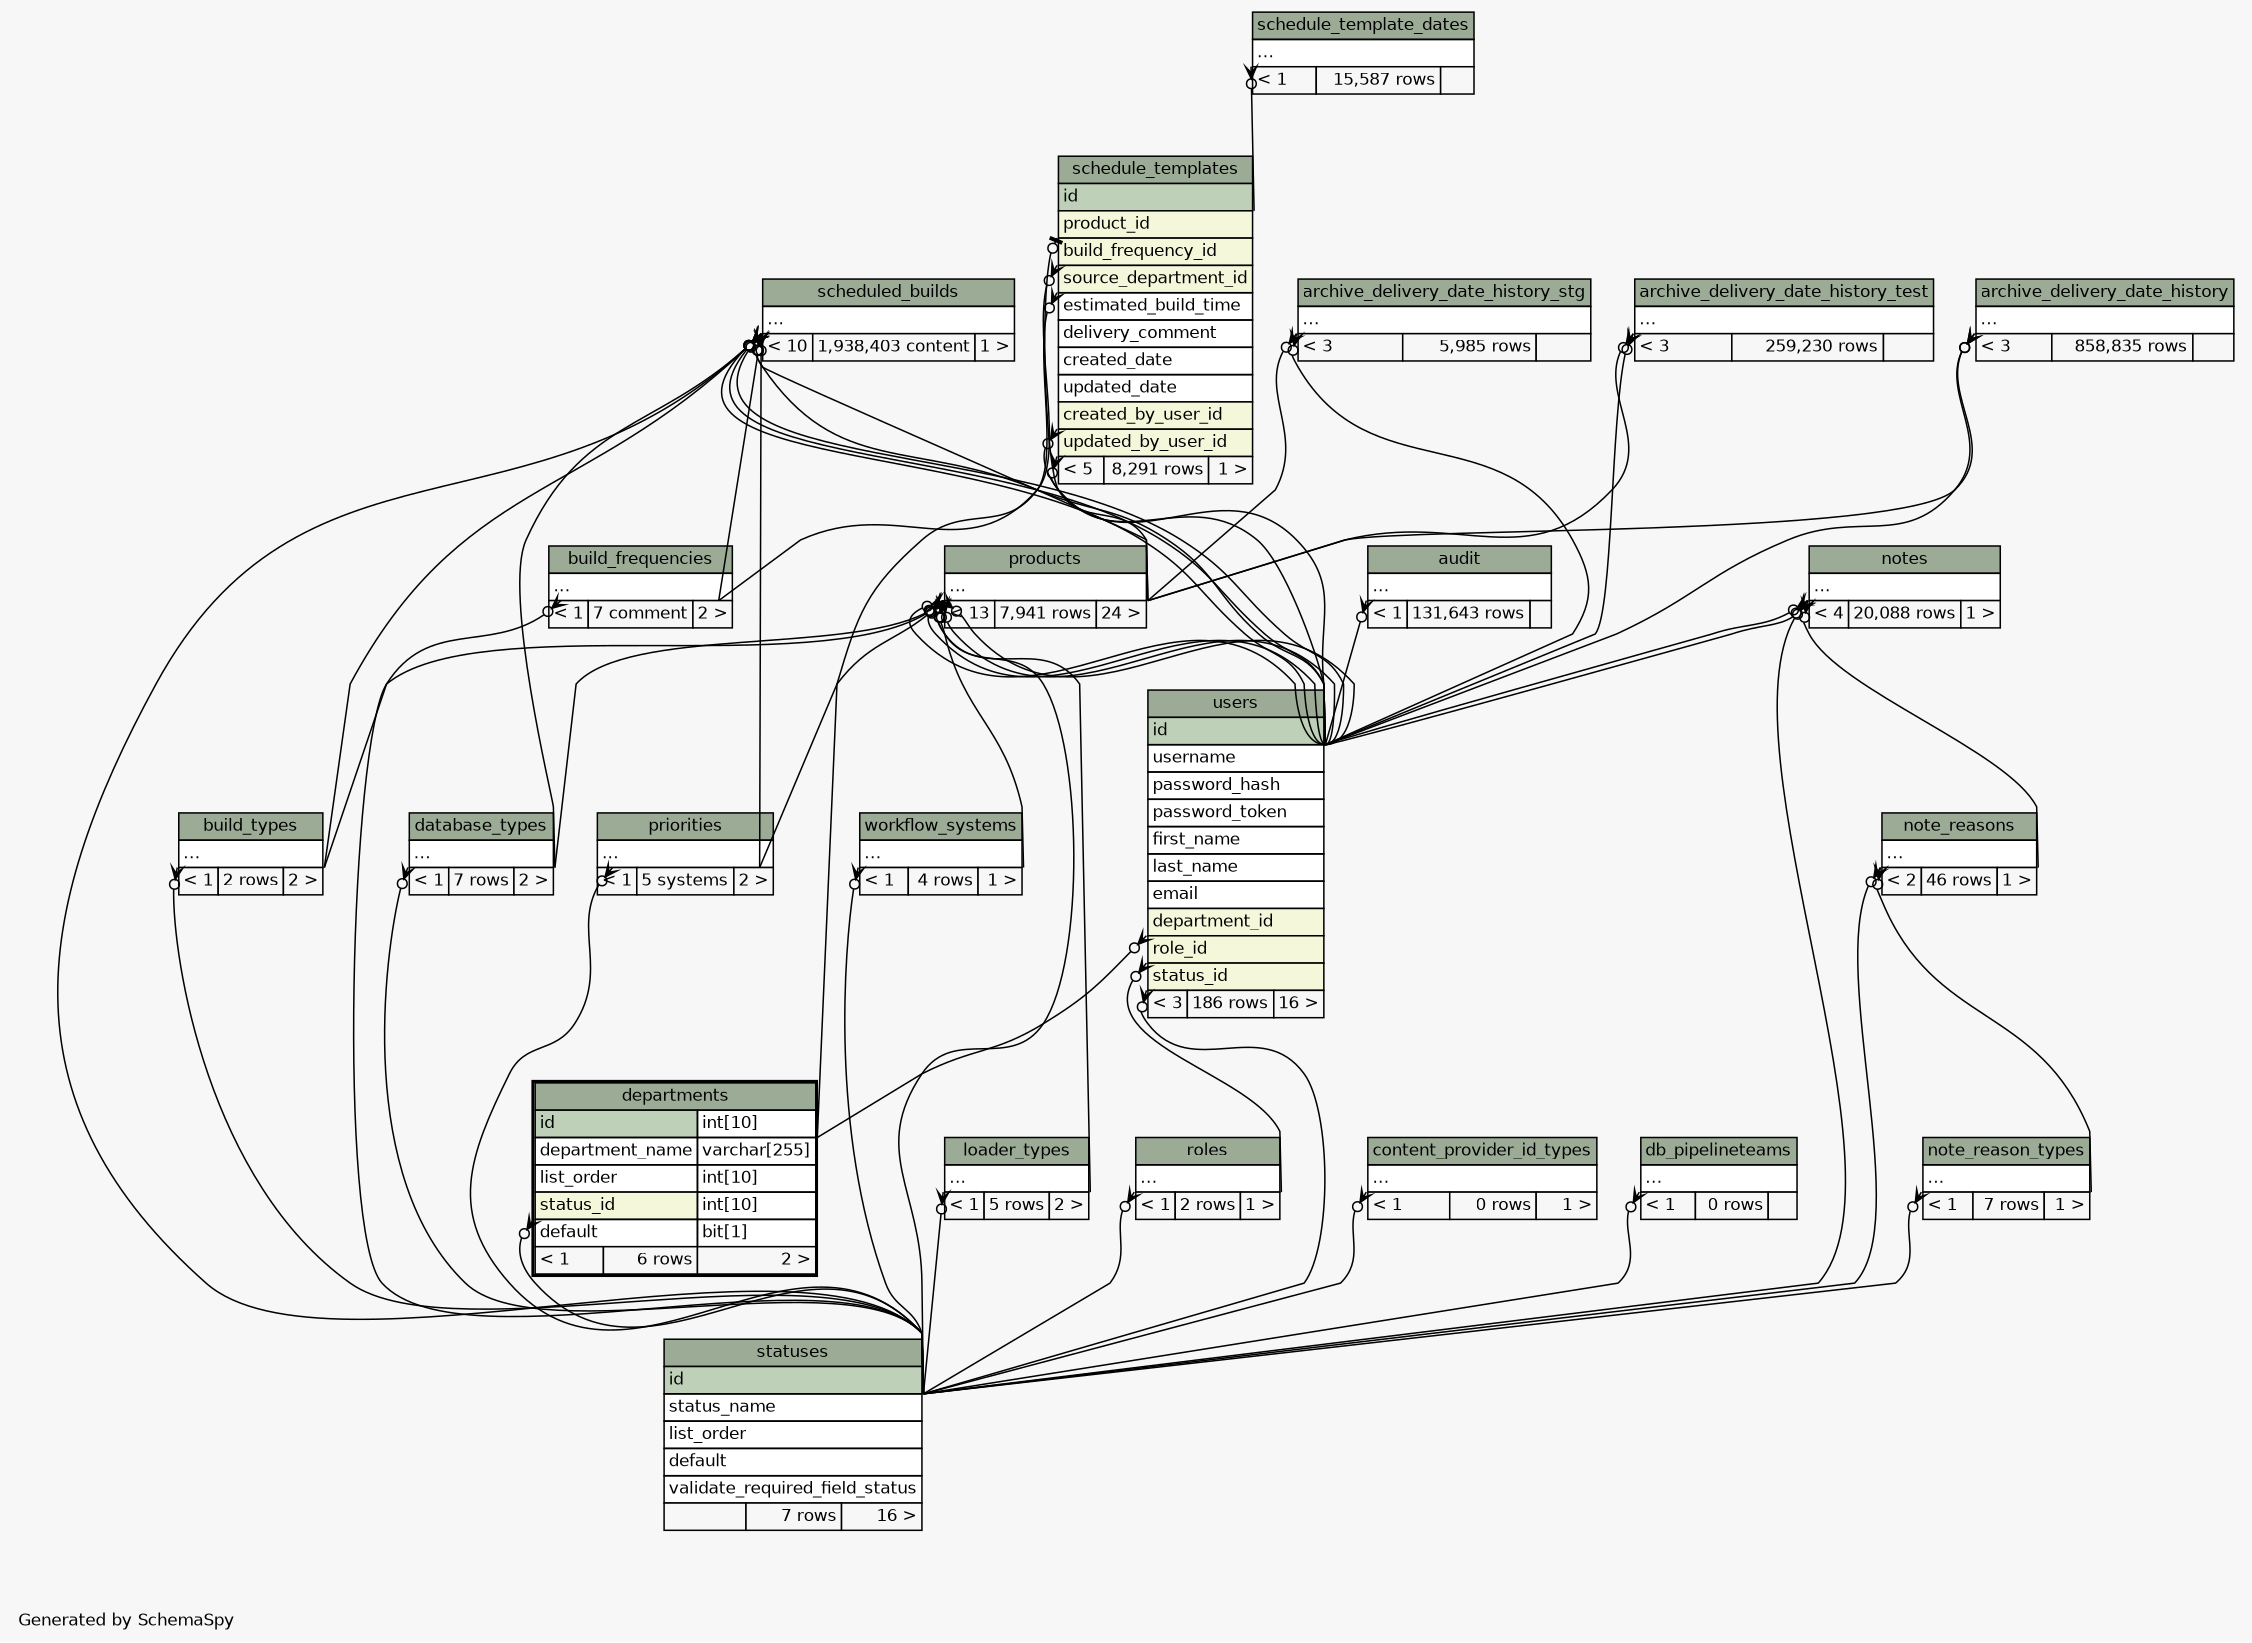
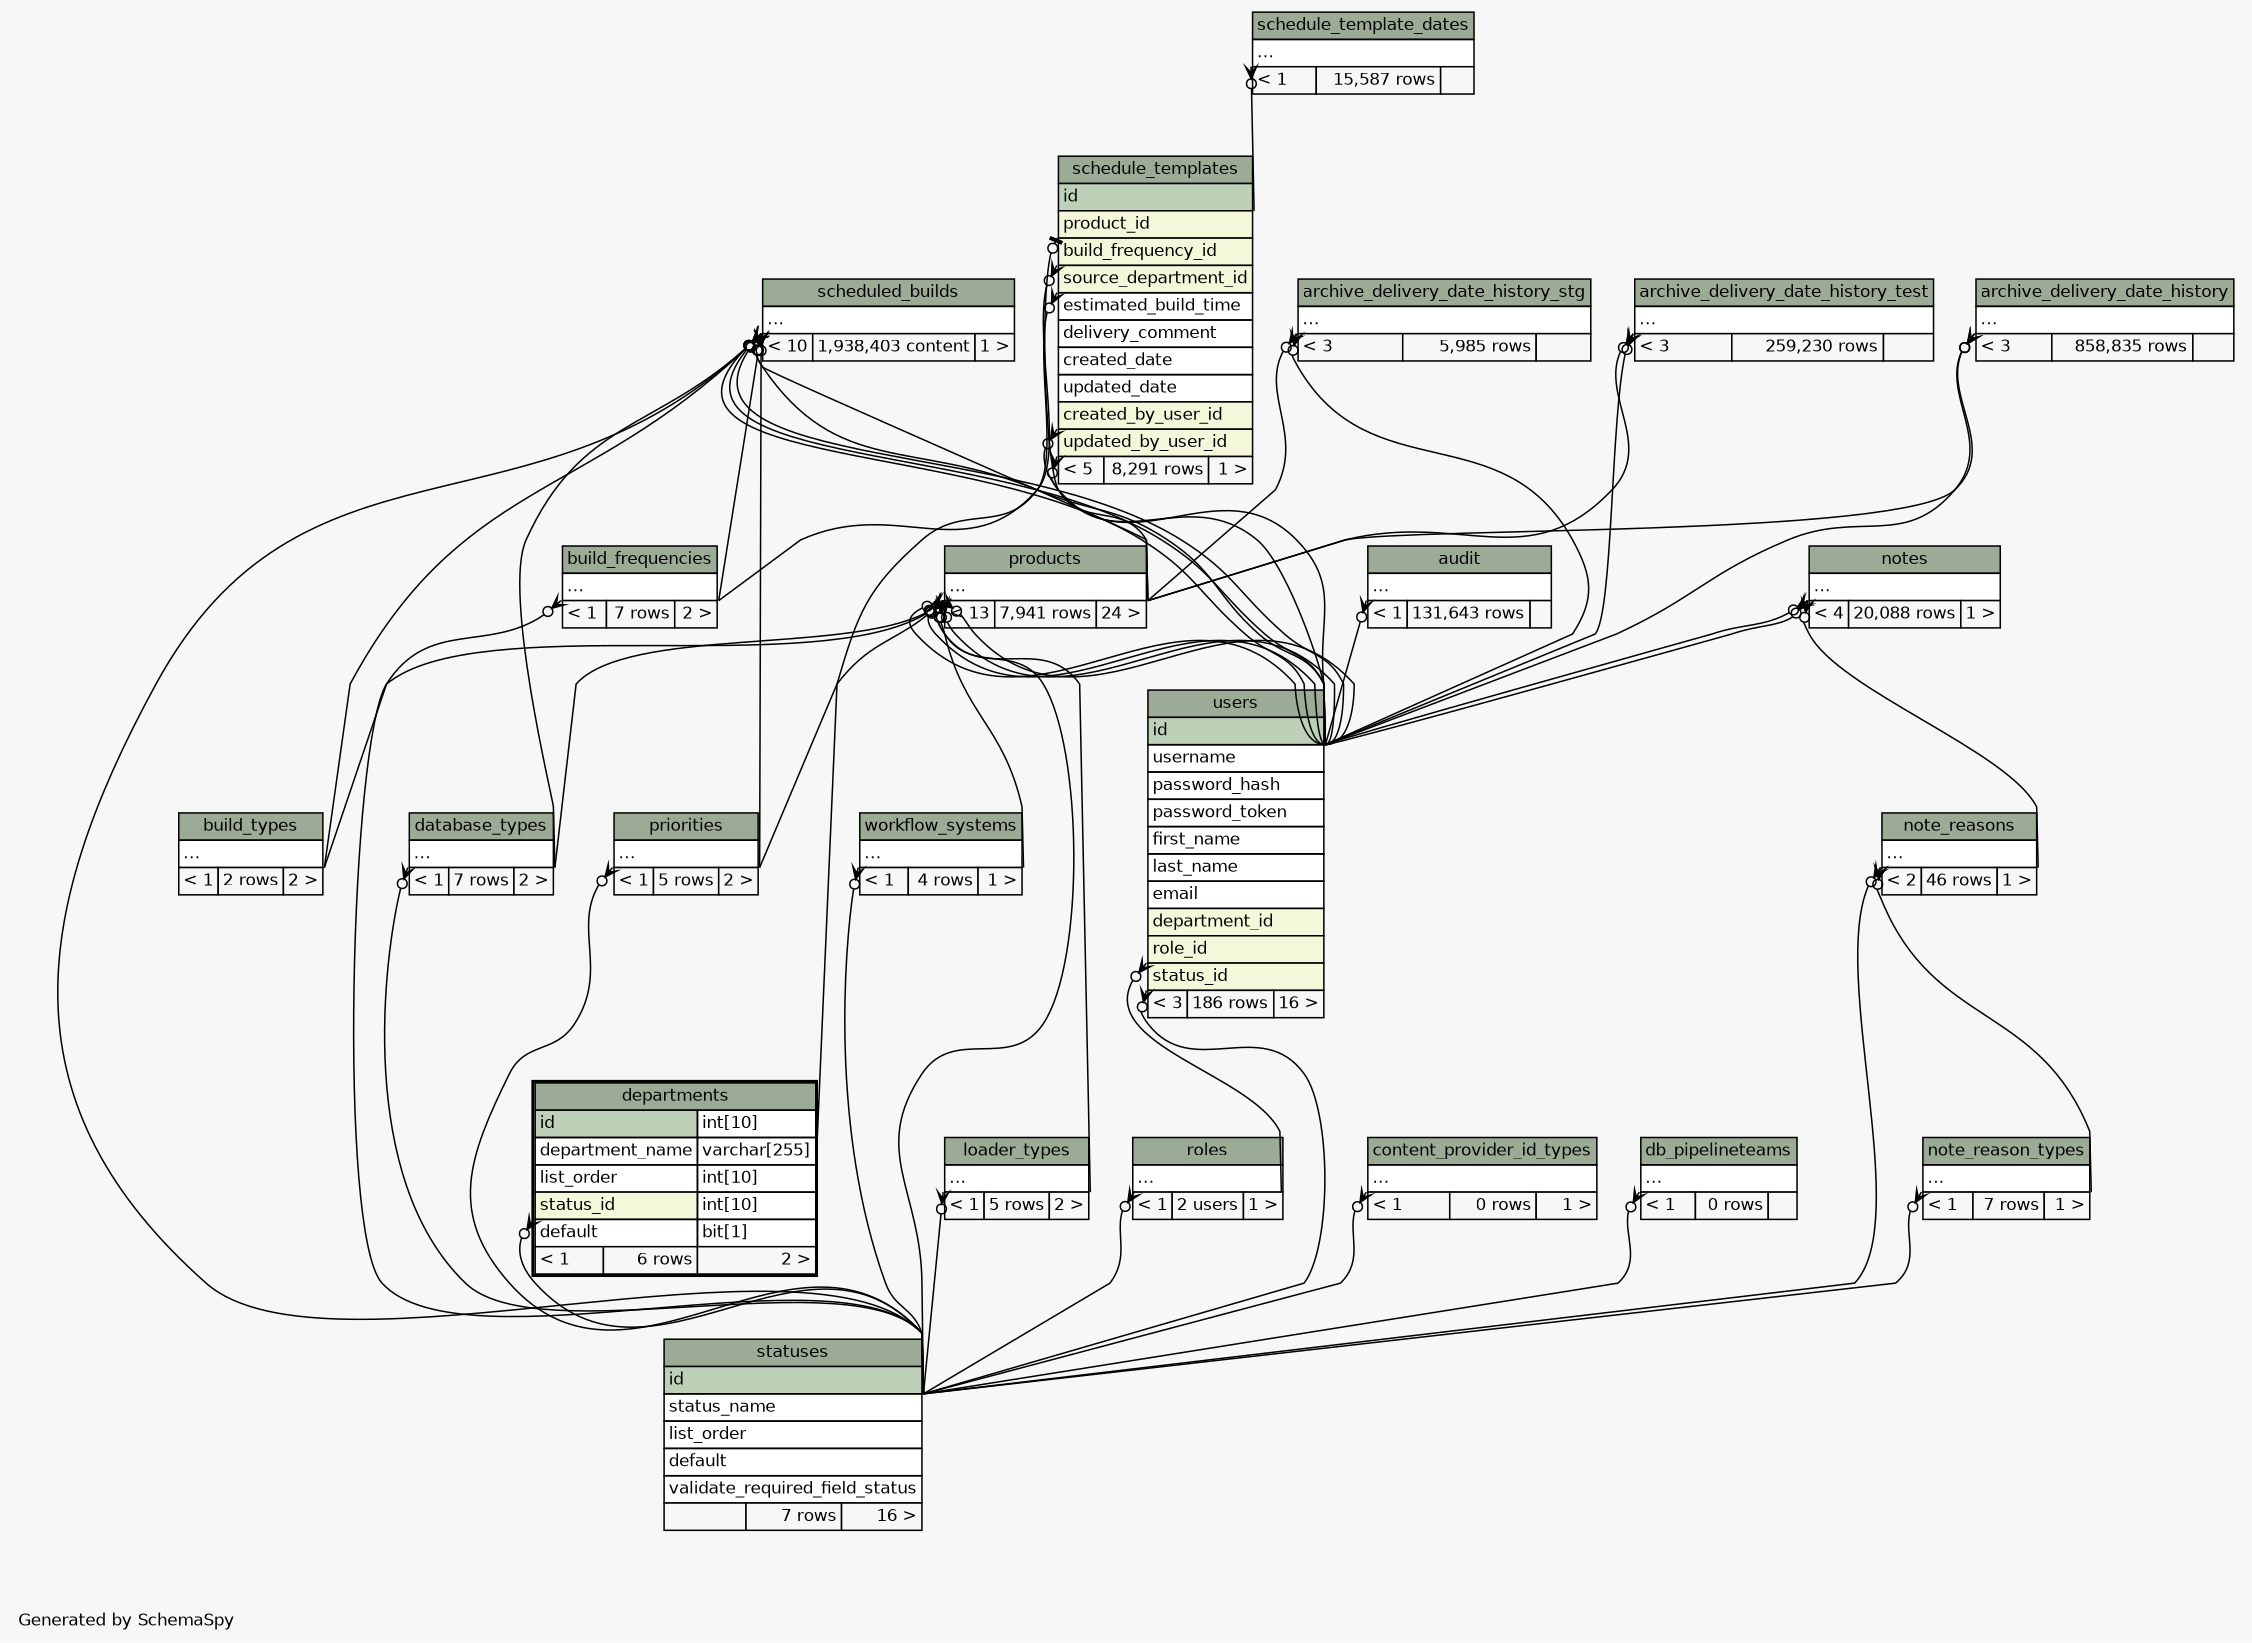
(641, 613) -> (642, 613)
(685, 880) -> (686, 880)
(904, 1085) -> none
(1208, 1205) -> (1208, 1205)
(1821, 1277) -> none
(392, 1299) -> none
